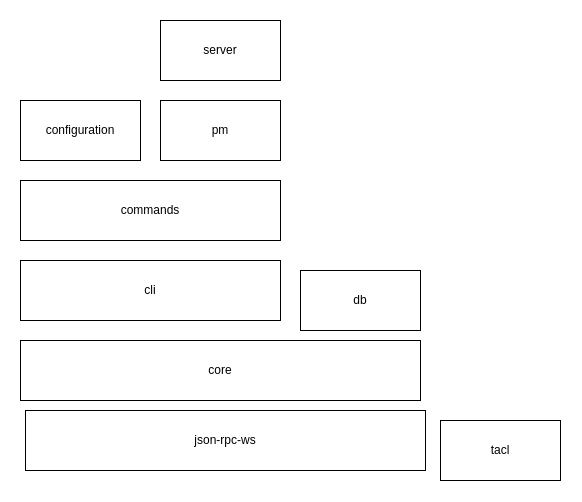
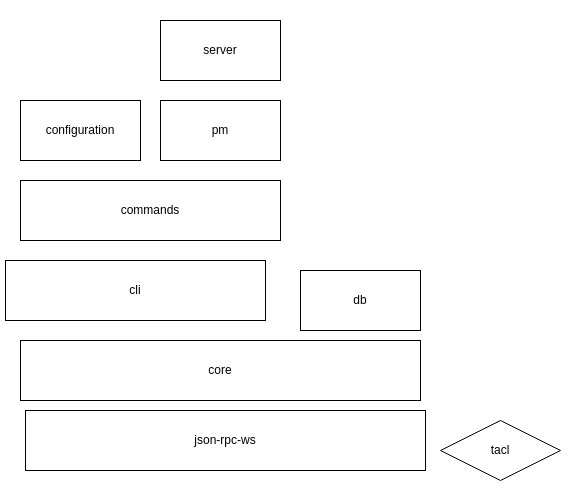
(151, 291) -> (136, 291)
(501, 451) -> (501, 451)
